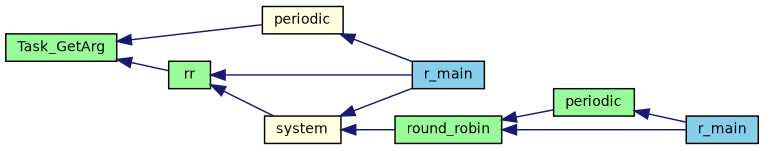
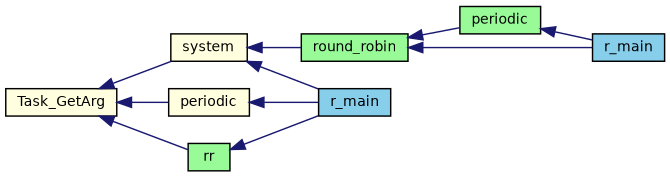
(61, 48) -> (61, 102)
(249, 104) -> (142, 72)
